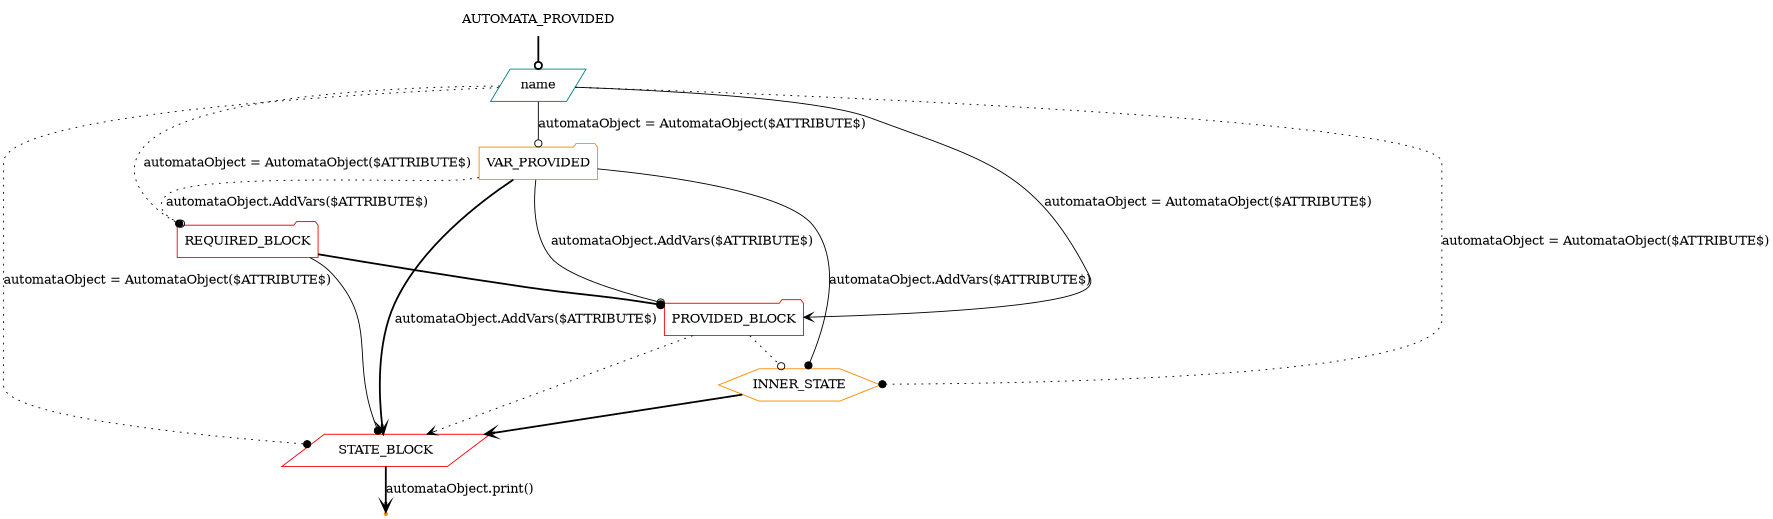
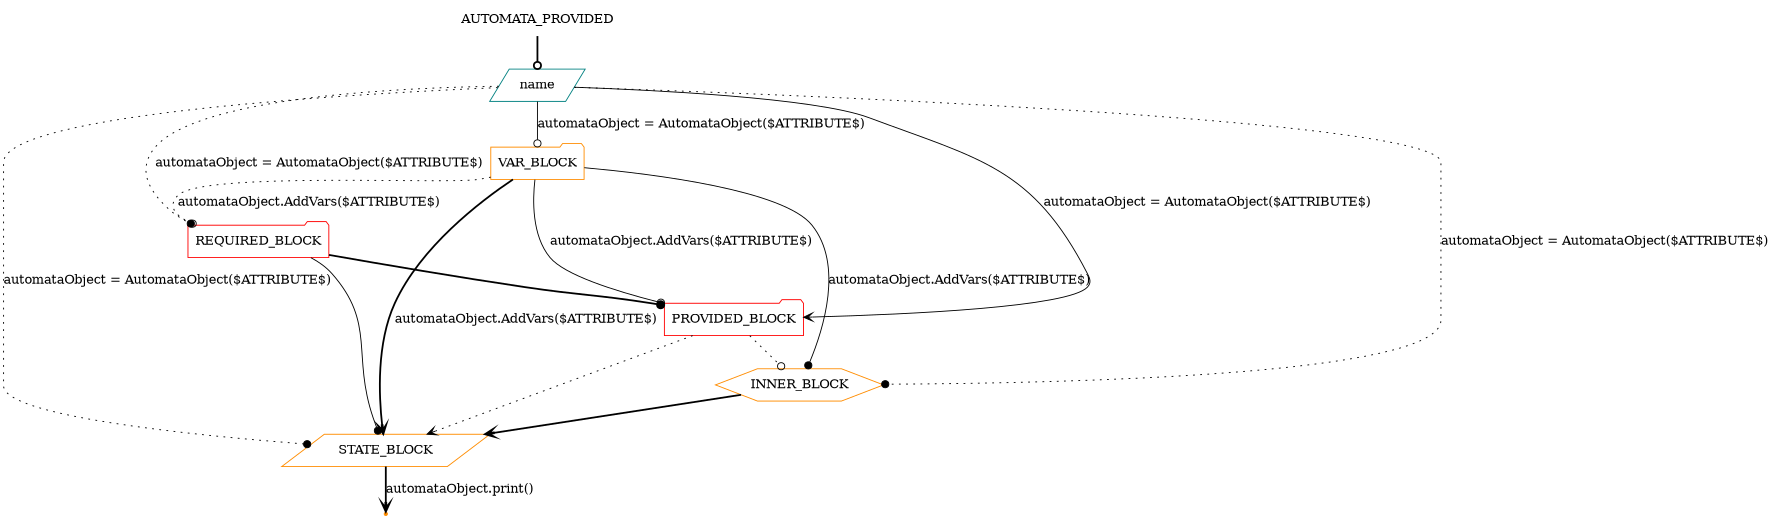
(538, 163) -> (537, 163)
(799, 385) -> (799, 385)
(386, 450) -> (386, 450)
